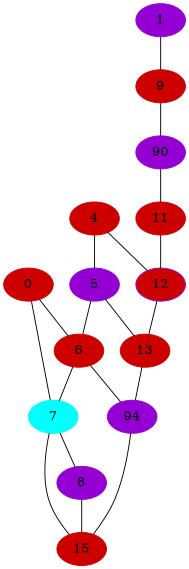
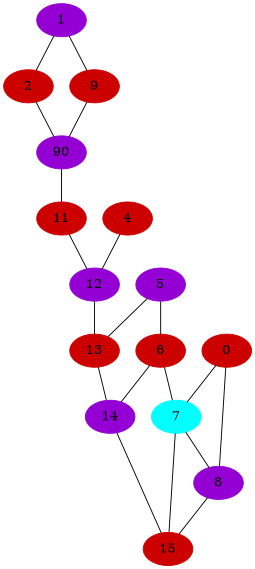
none -> (28, 86)
(95, 252) -> none
(161, 285) -> (95, 285)
(54, 318) -> (223, 417)
(132, 417) -> (110, 417)
